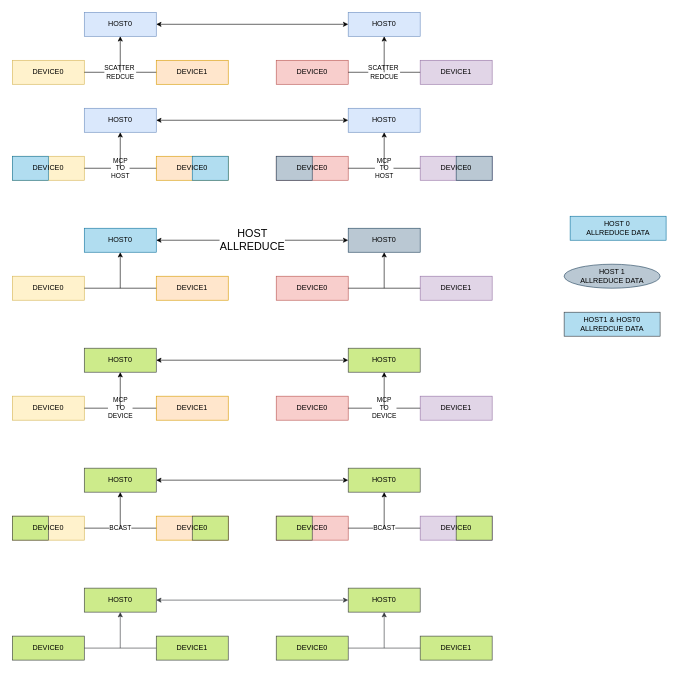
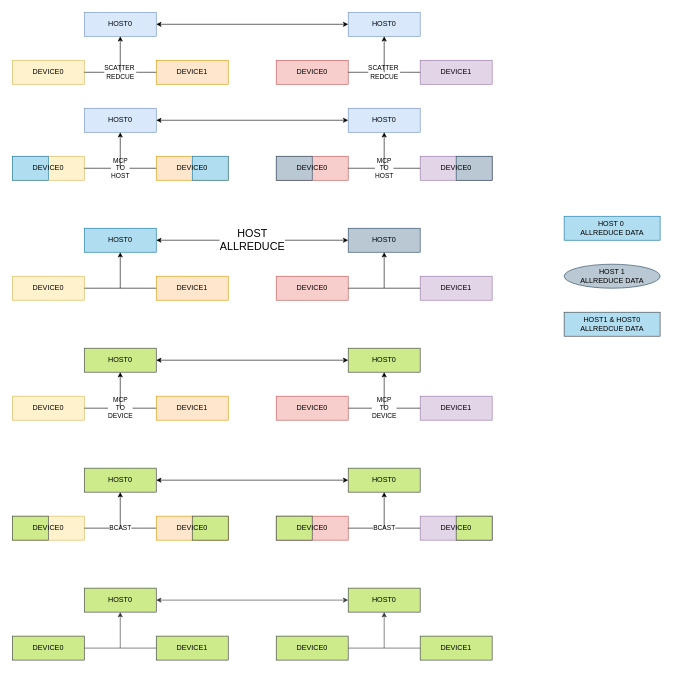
(618, 228) -> (612, 228)
